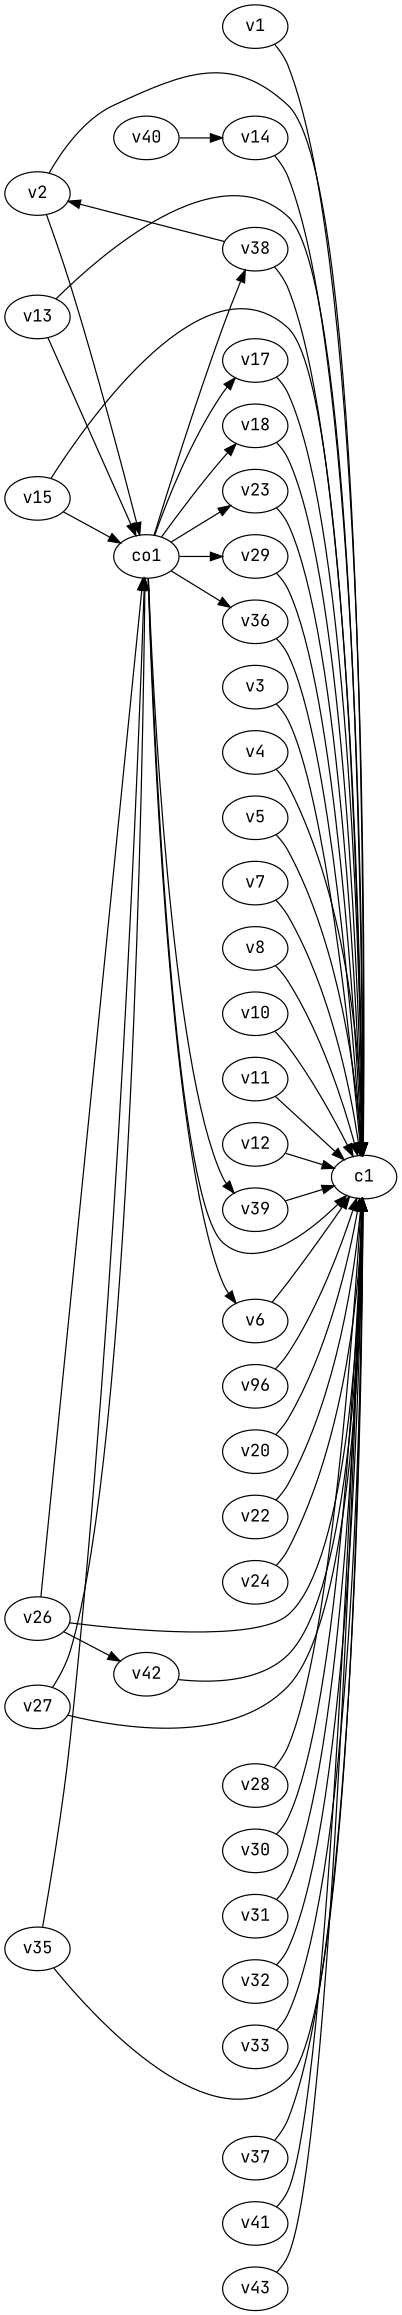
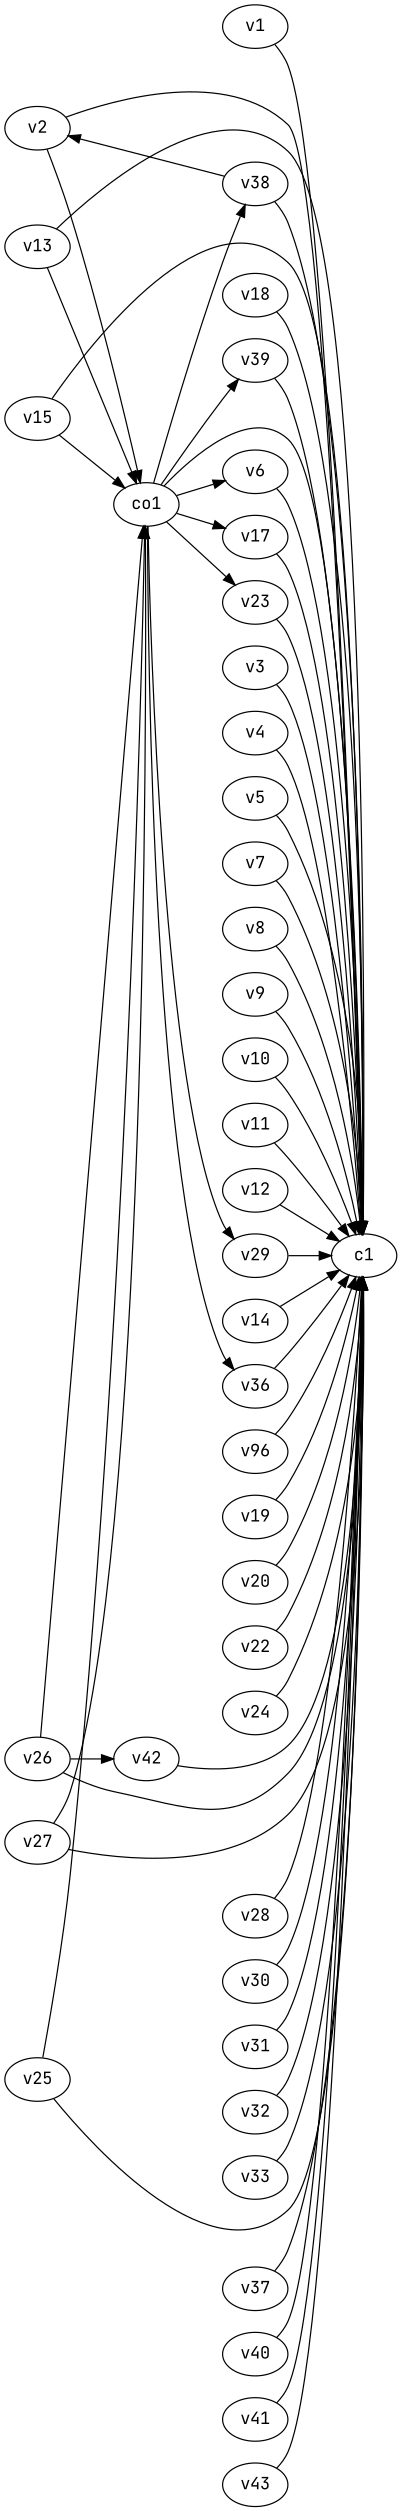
(195, 138) -> (340, 1817)
(194, 494) -> none
none -> (255, 994)
none -> (255, 1517)
(38, 1949) -> (38, 2080)
